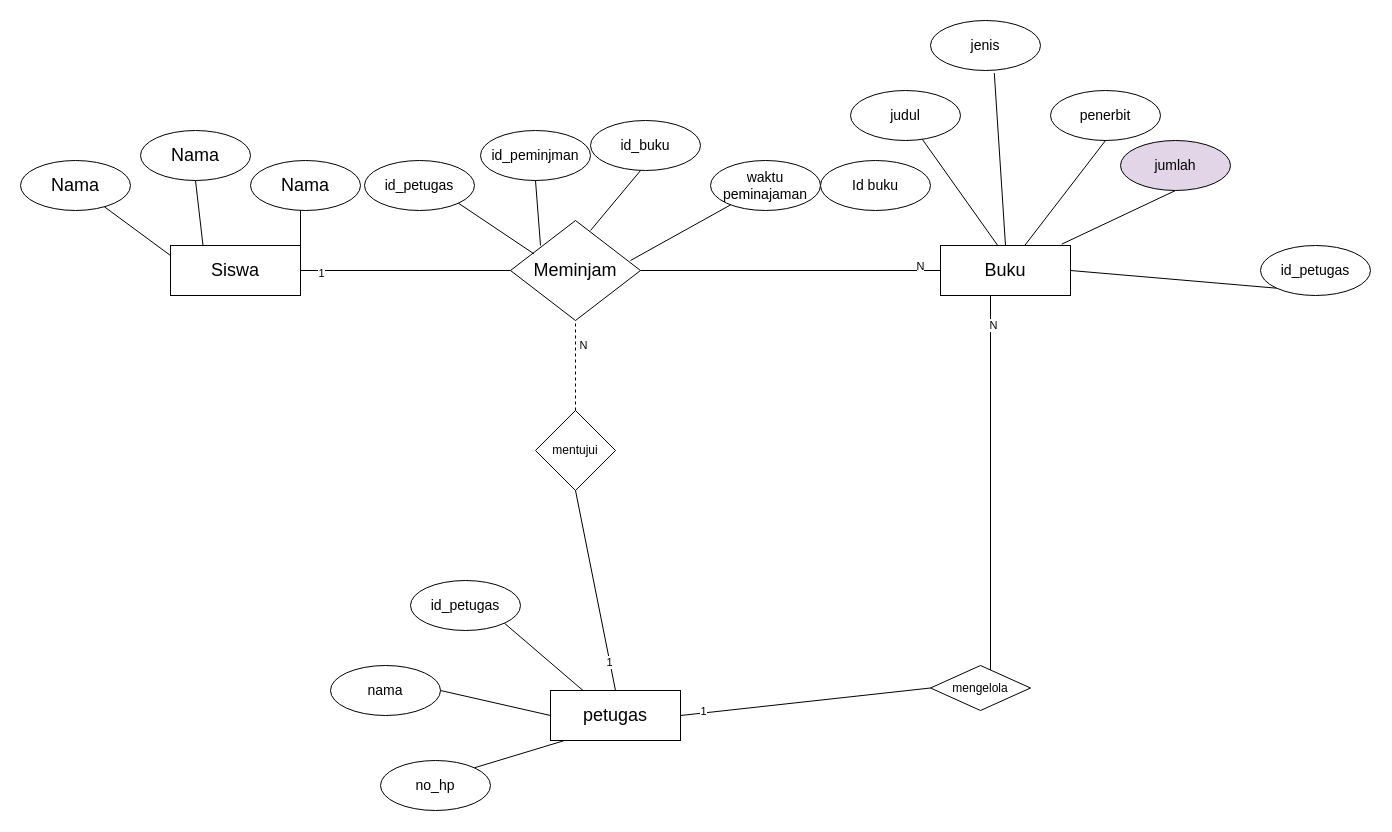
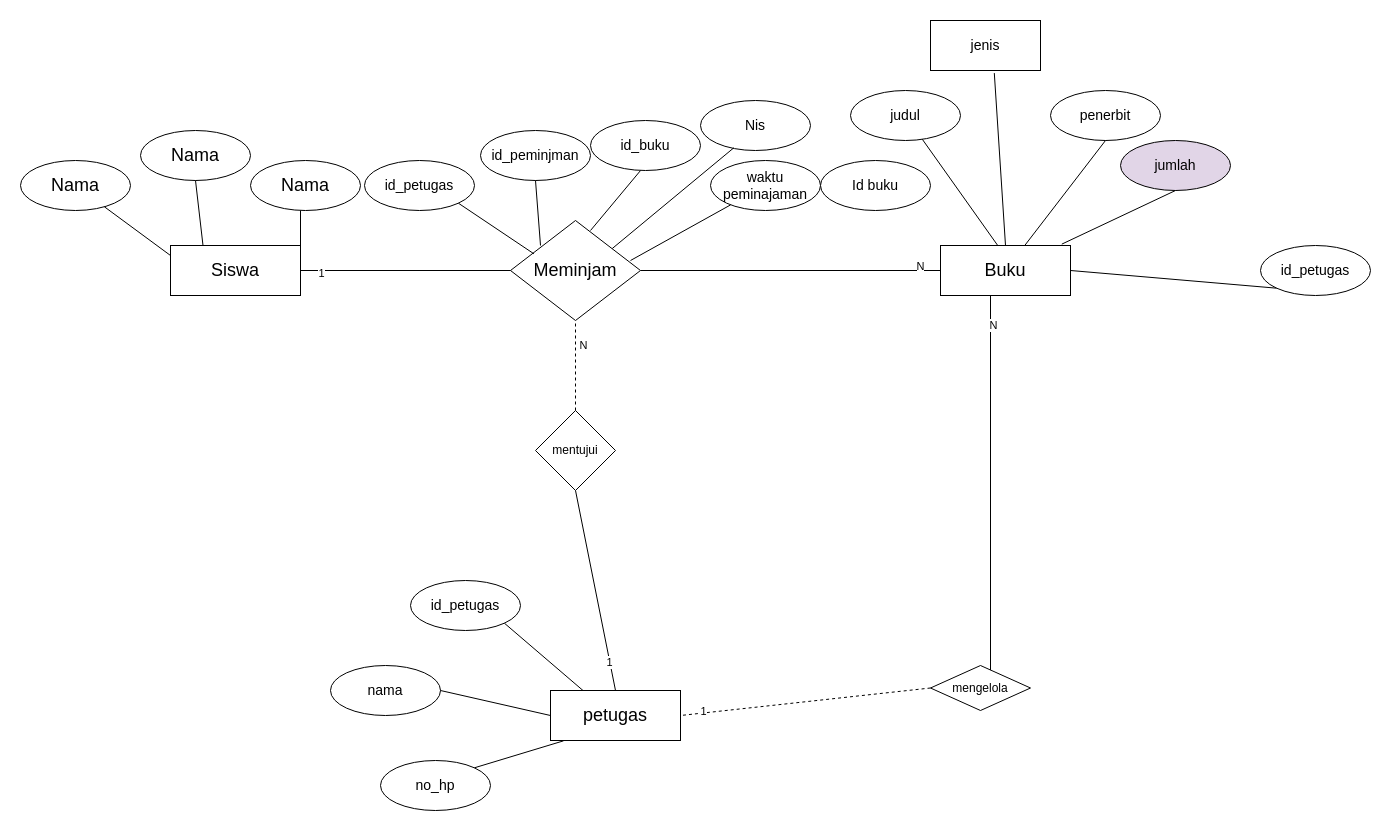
(986, 46) -> (986, 46)
none -> (756, 126)
none -> (673, 198)
(804, 702) -> (804, 702)
